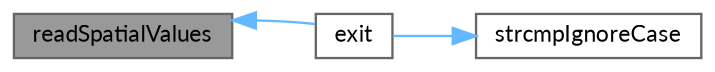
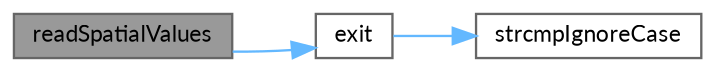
(286, 22) -> (262, 51)
